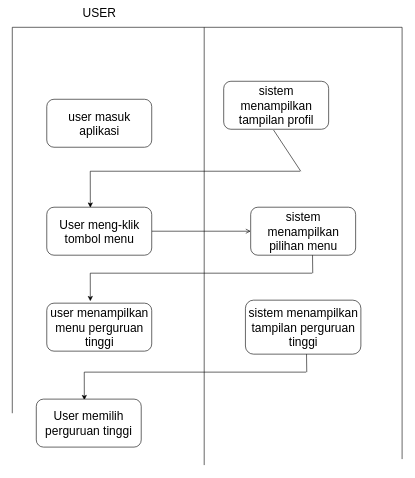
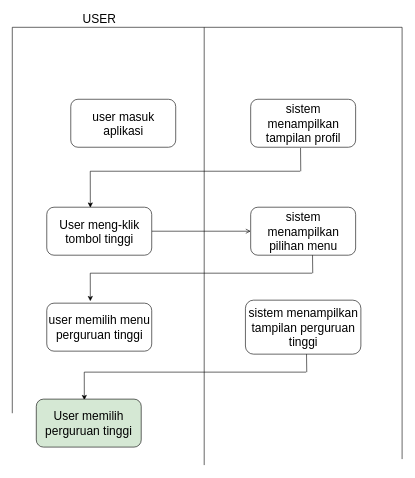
(99, 12) -> (99, 18)
(276, 105) -> (303, 123)
(99, 123) -> (123, 123)
(100, 231) -> (100, 231)
(100, 327) -> (100, 327)
(89, 423) -> (89, 423)
